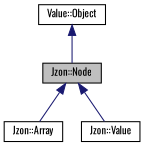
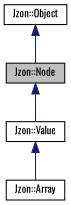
(72, 15) -> (36, 15)
(50, 107) -> (36, 166)
